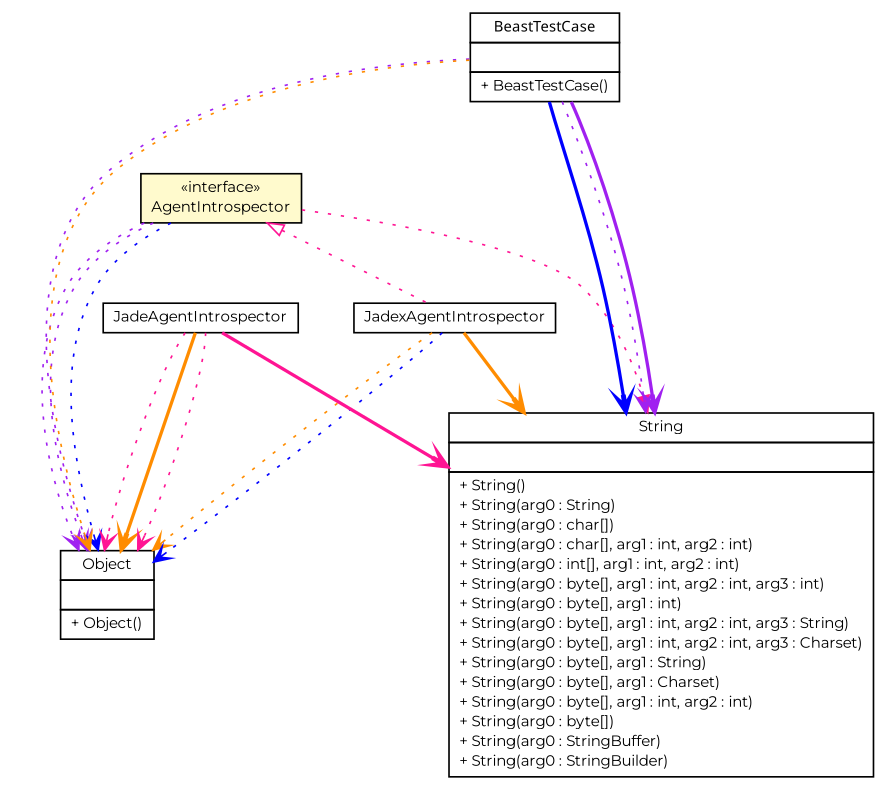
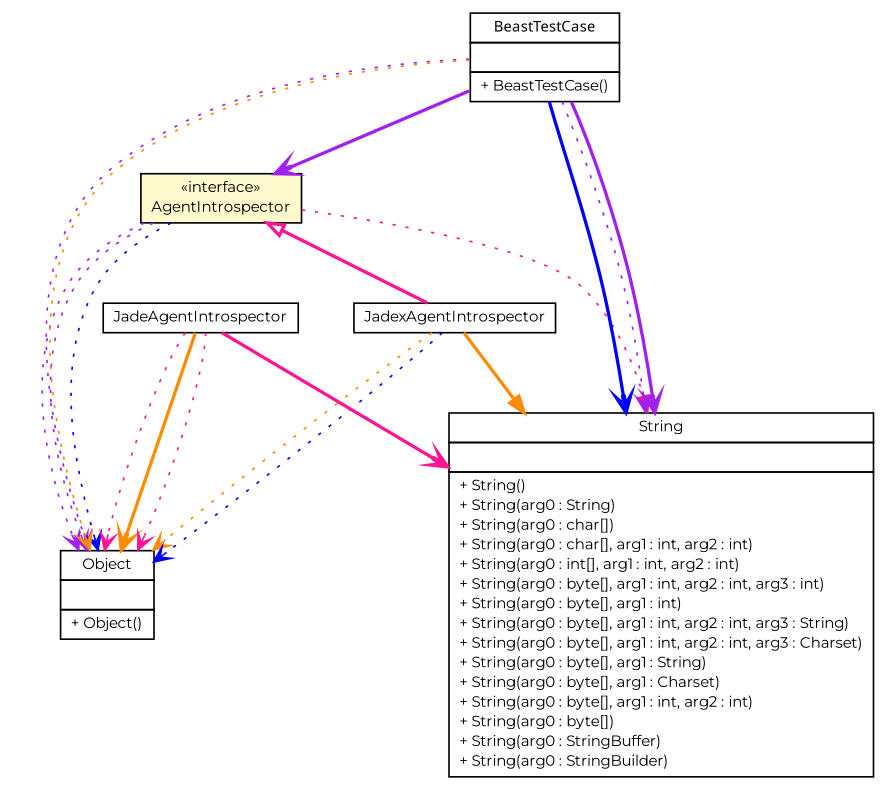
none -> (380, 129)
(355, 267) -> (355, 267)
(489, 366) -> (489, 366)
